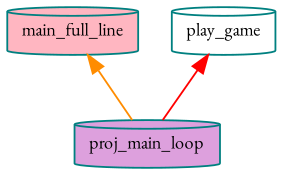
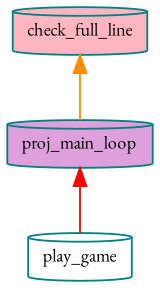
(73, 31) -> (80, 31)
(180, 95) -> (80, 210)
